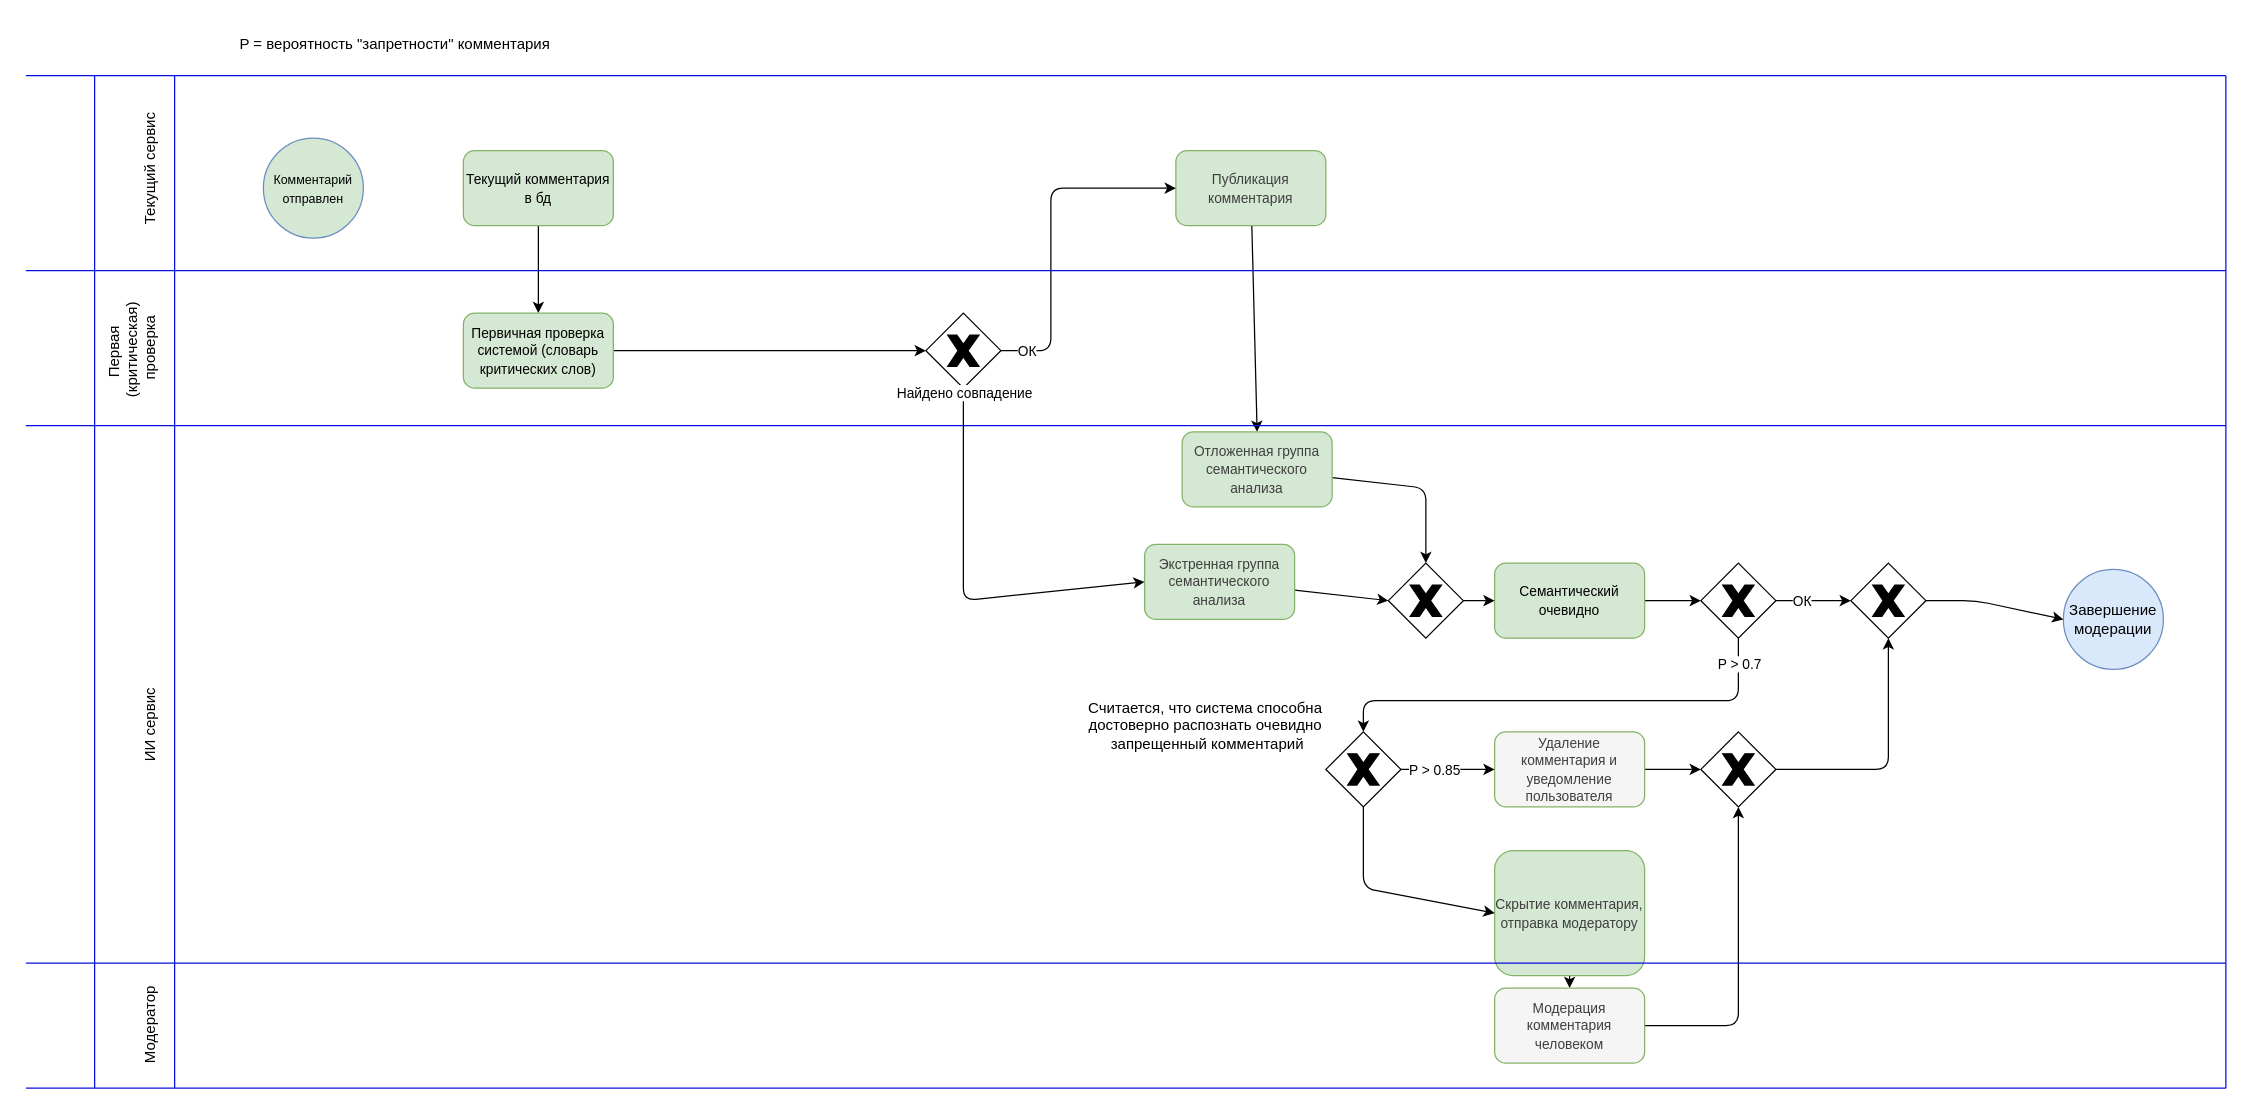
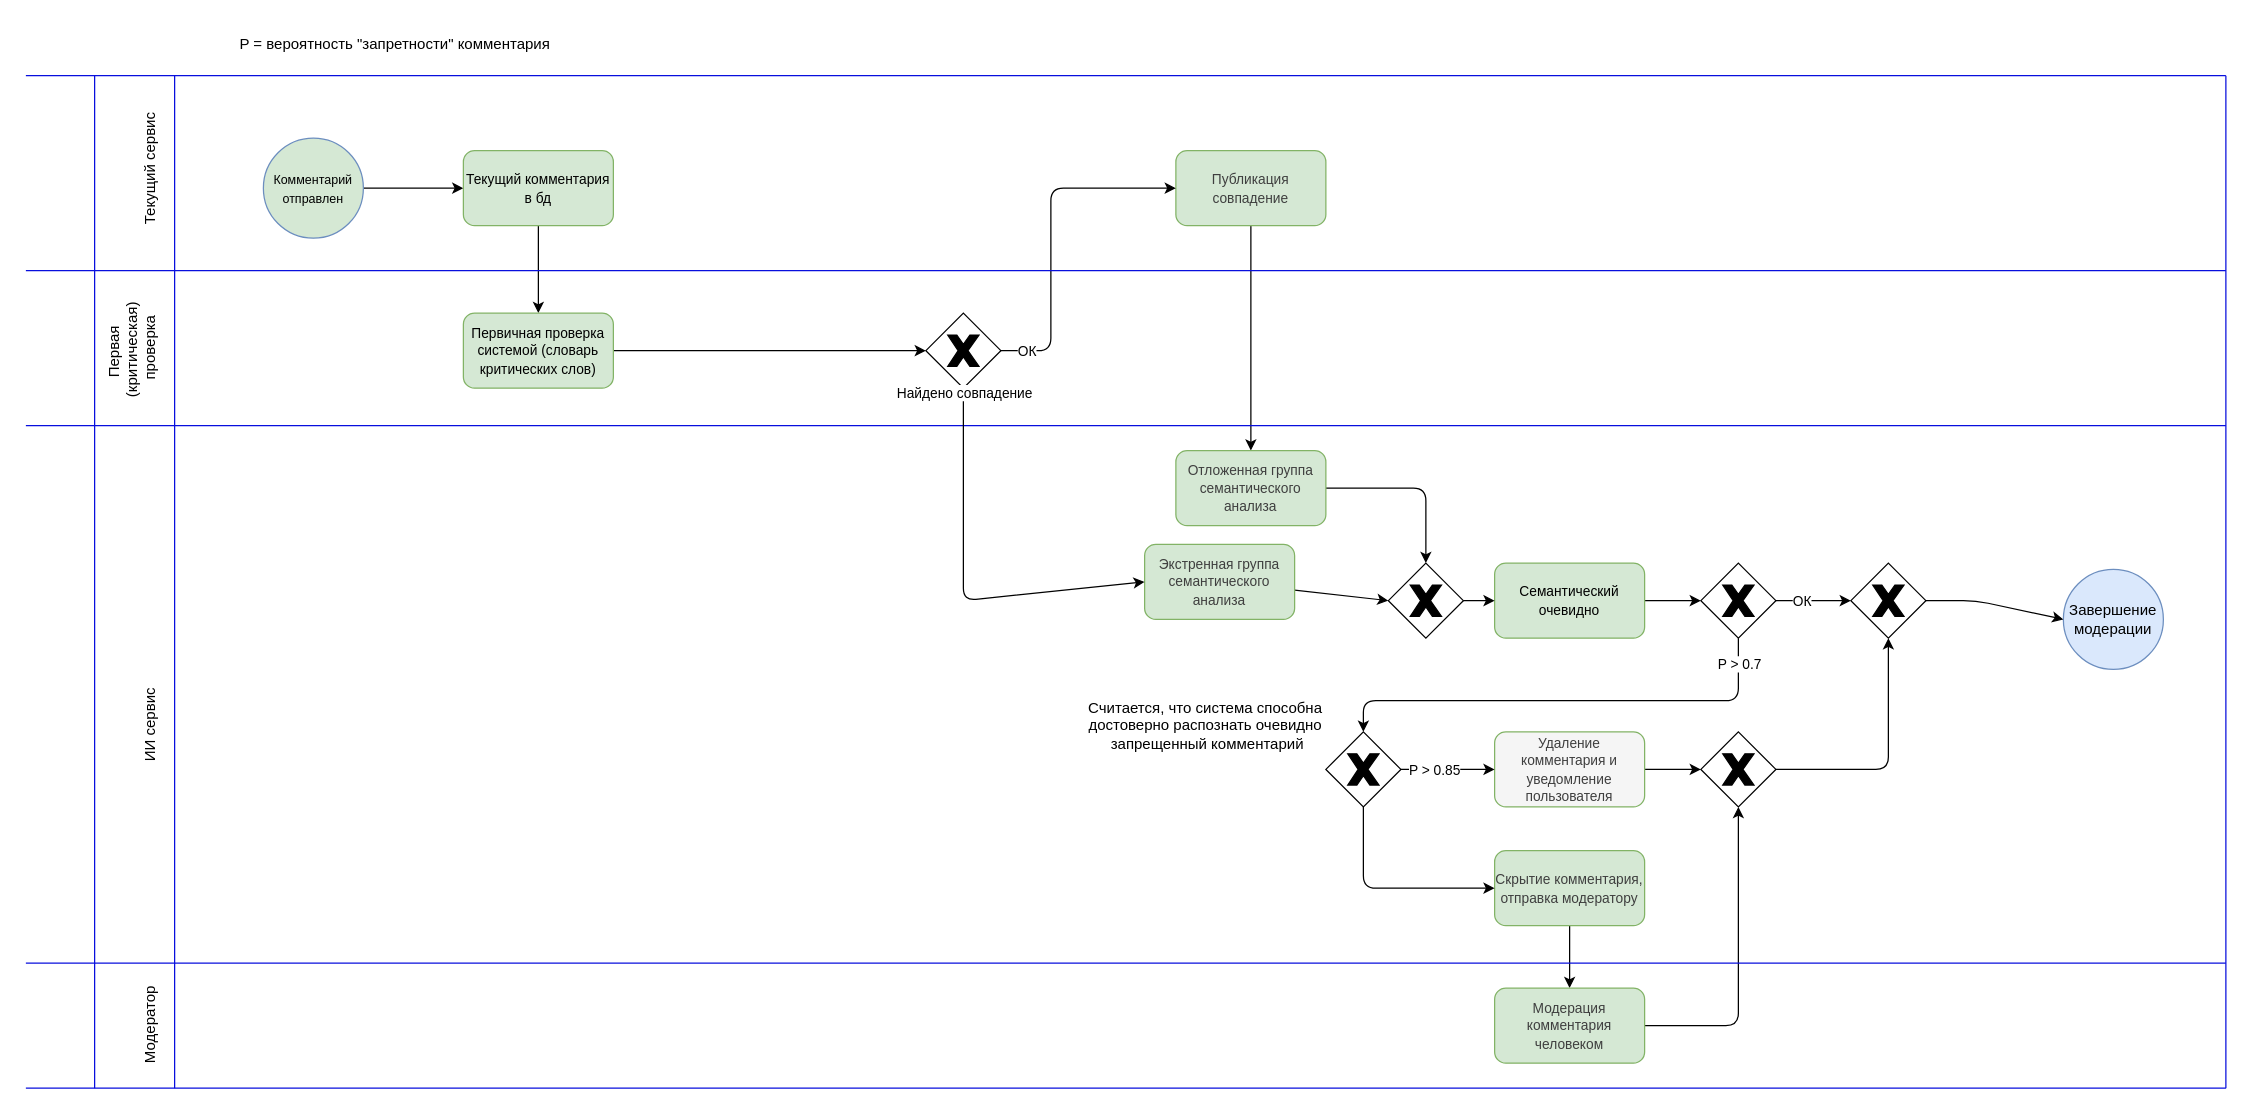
none -> (409, 188)
(1251, 188) -> (1251, 188)
(1257, 469) -> (1251, 488)
(1569, 913) -> (1569, 888)
(1569, 1026) -> (1569, 1026)
